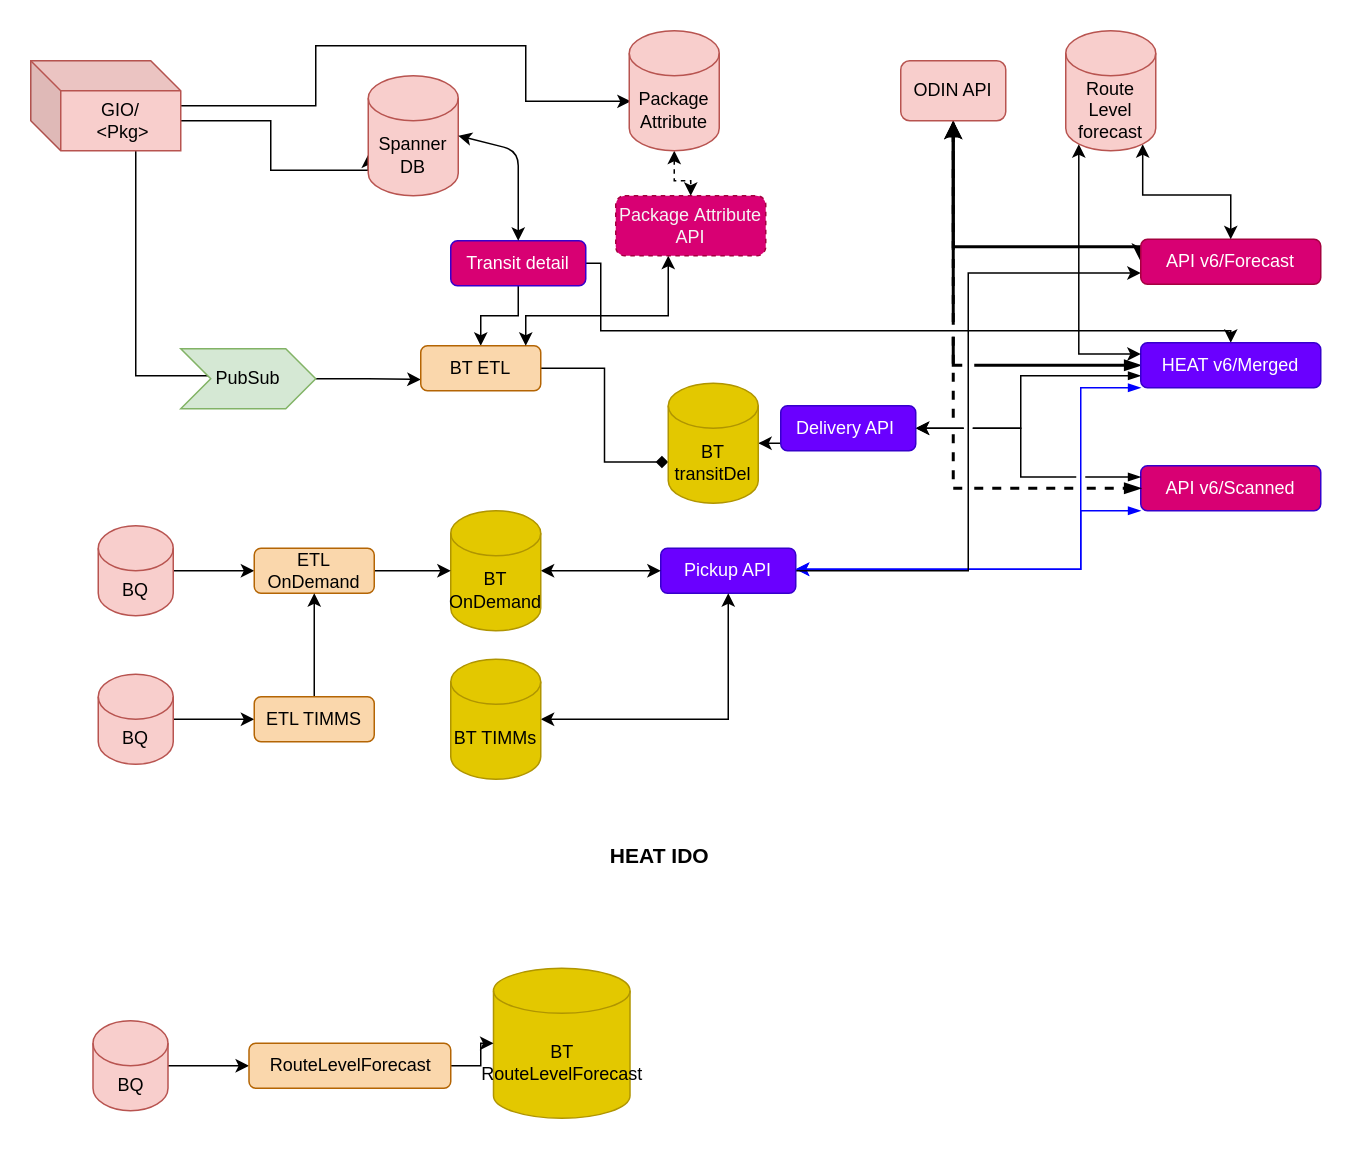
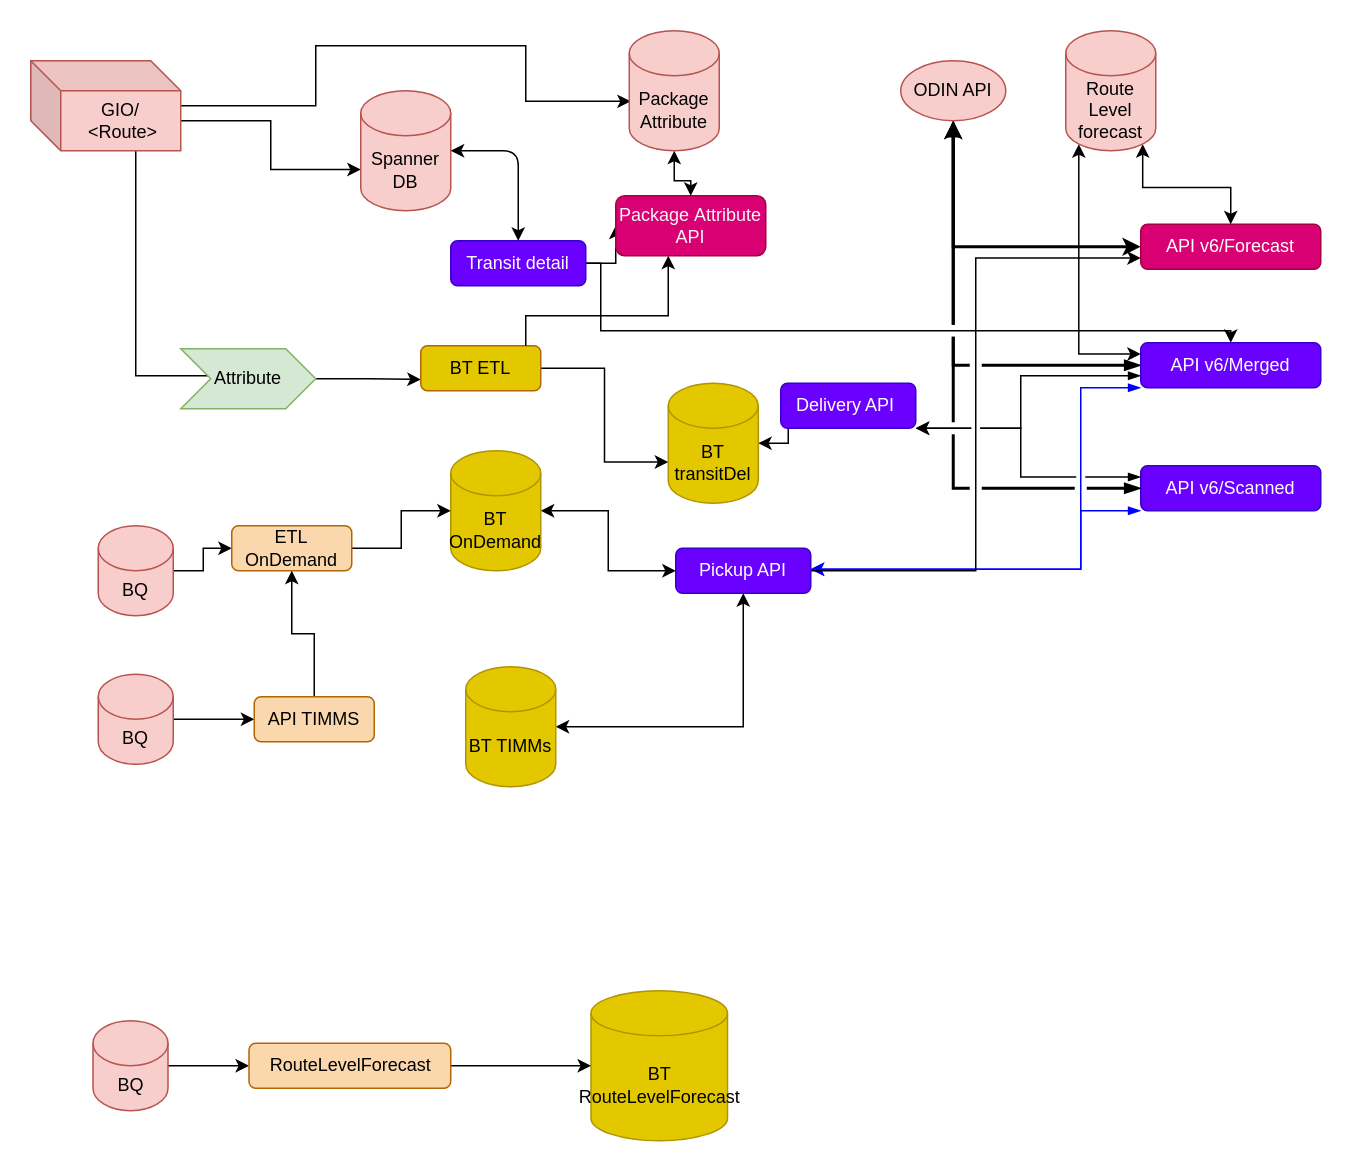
(953, 91) -> (953, 91)
(121, 121) -> (121, 121)
(413, 136) -> (406, 151)
(676, 181) -> (676, 181)
(691, 226) -> (691, 226)
(1231, 262) -> (1231, 247)
(518, 263) -> (518, 263)
(505, 316) -> (616, 256)
(526, 334) -> (526, 339)
(1231, 365) -> (1231, 365)
(481, 368) -> (481, 368)
(248, 379) -> (248, 379)
(848, 428) -> (848, 406)
(656, 462) -> (657, 462)
(990, 488) -> (991, 488)
(1231, 488) -> (1231, 488)
(314, 571) -> (292, 548)
(496, 571) -> (496, 511)
(728, 571) -> (743, 571)
(314, 719) -> (314, 719)
(496, 719) -> (511, 727)
(659, 856) -> none
(562, 1043) -> (659, 1066)
